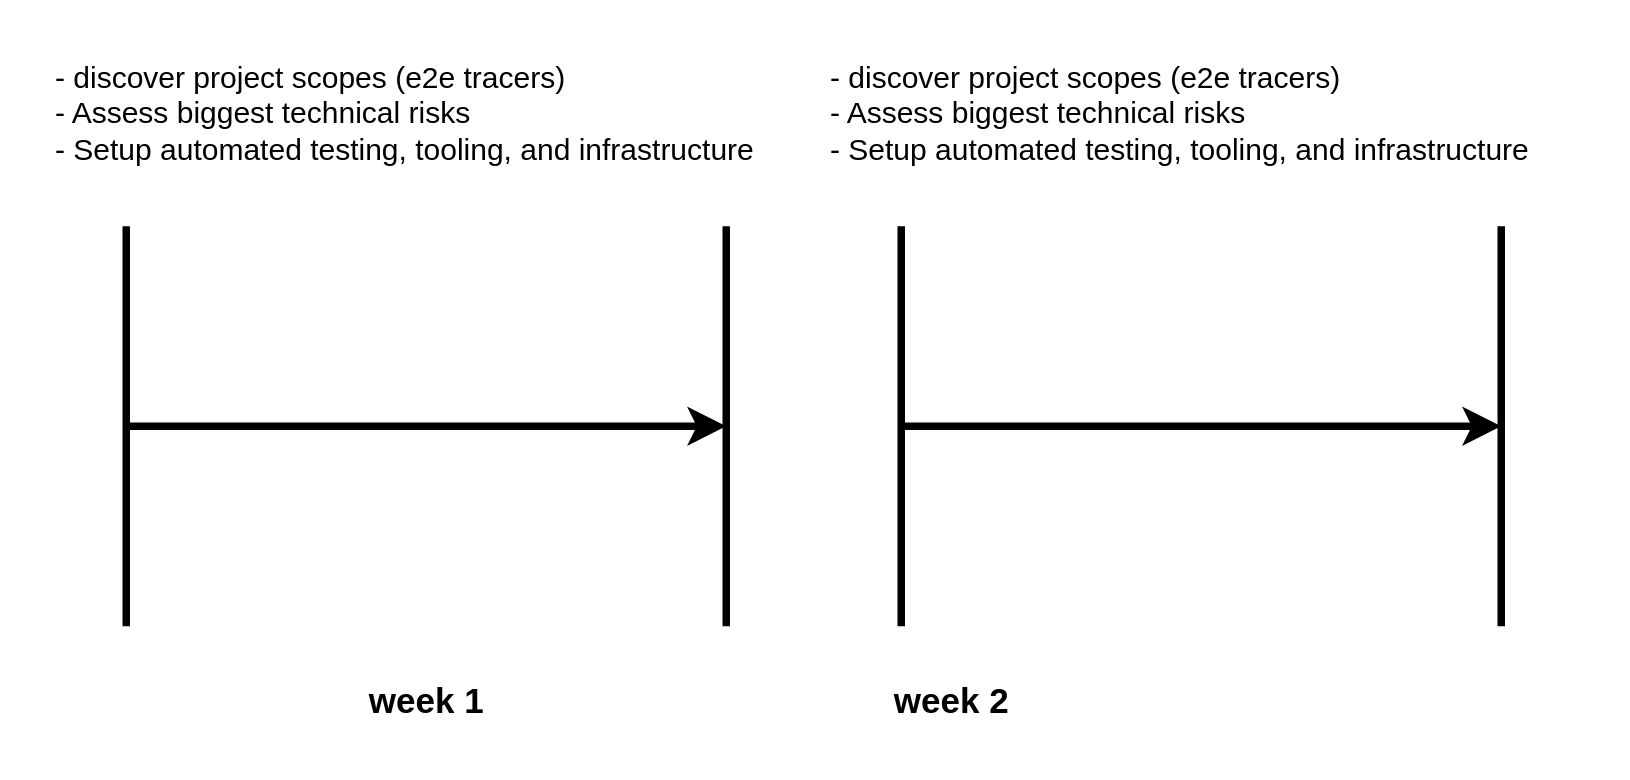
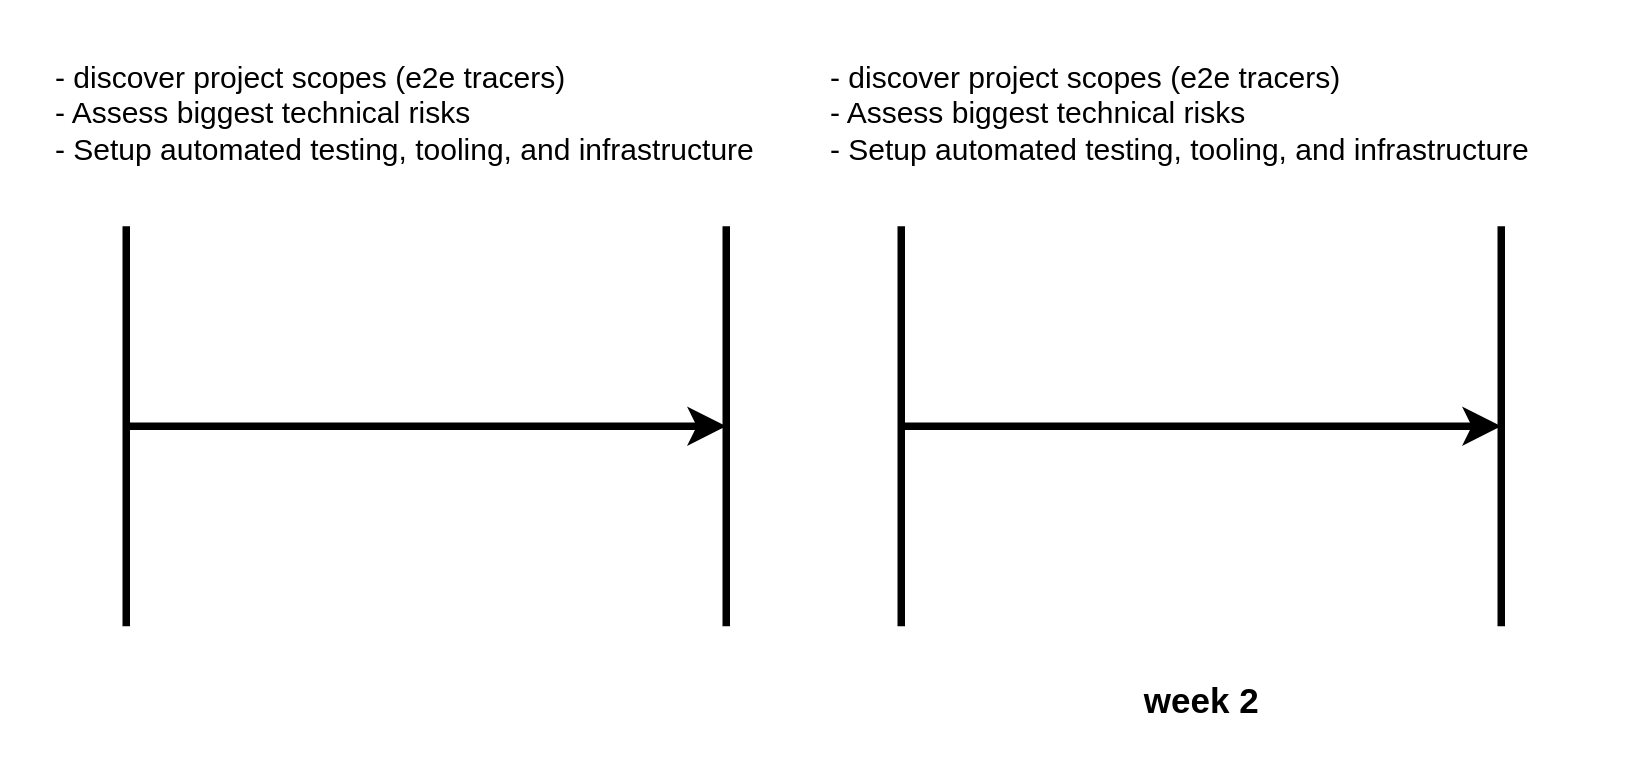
(426, 701) -> none
(951, 701) -> (1201, 701)
